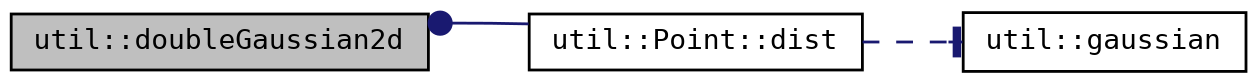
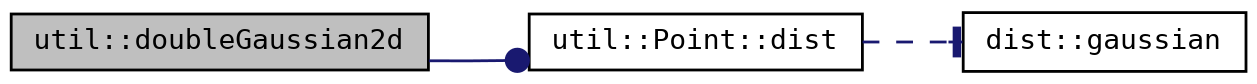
(490, 23) -> (467, 61)
(1105, 42) -> (1105, 42)
